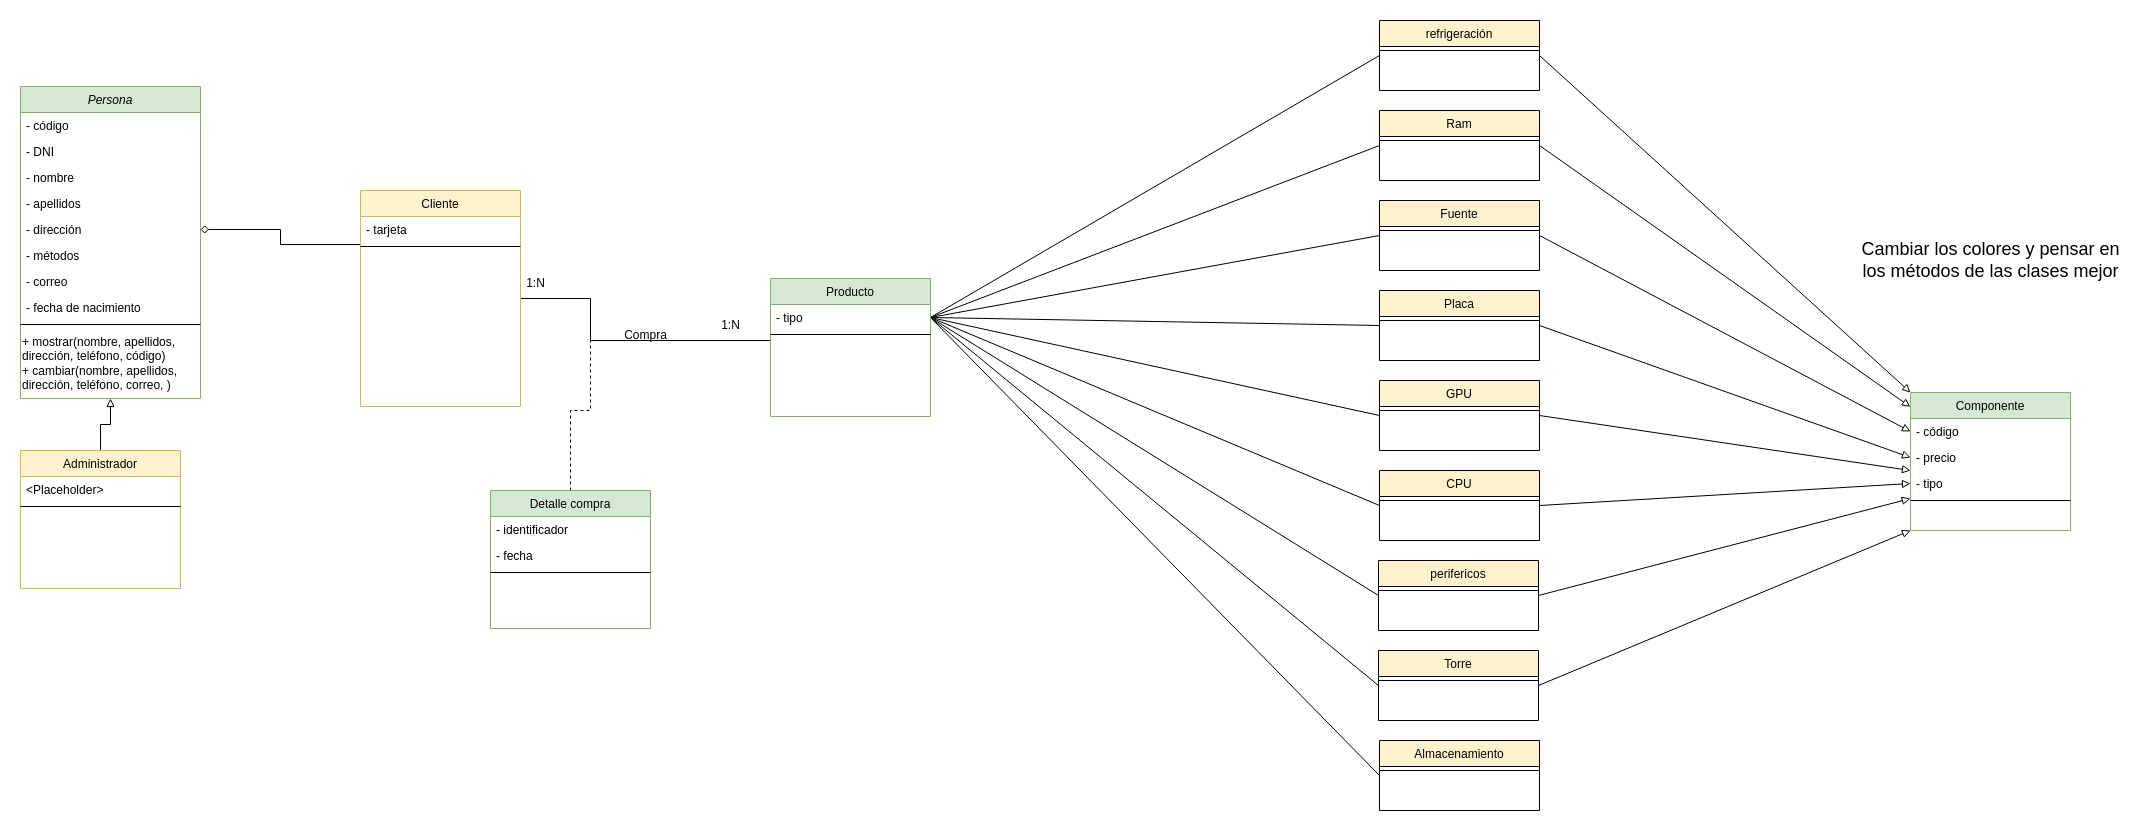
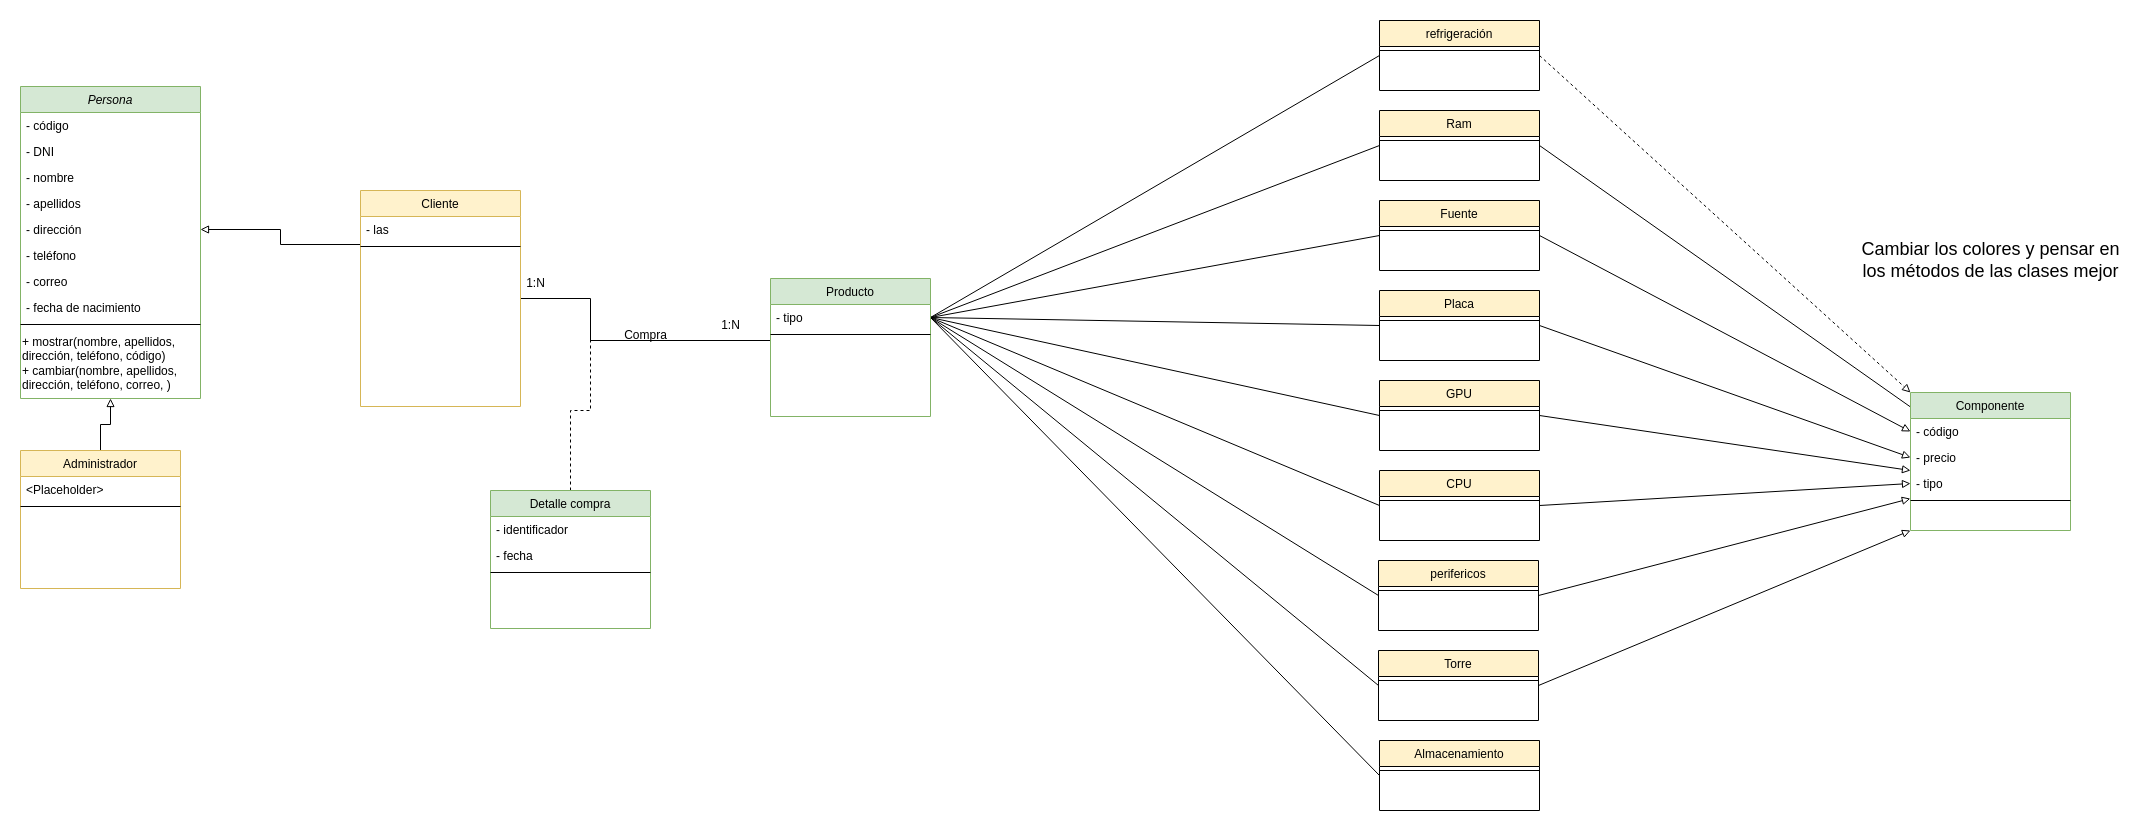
(1722, 222) -> (1722, 222)
(209, 230) -> (210, 230)
(395, 230) -> (380, 230)
(55, 256) -> (56, 256)
(1903, 402) -> (1905, 403)
